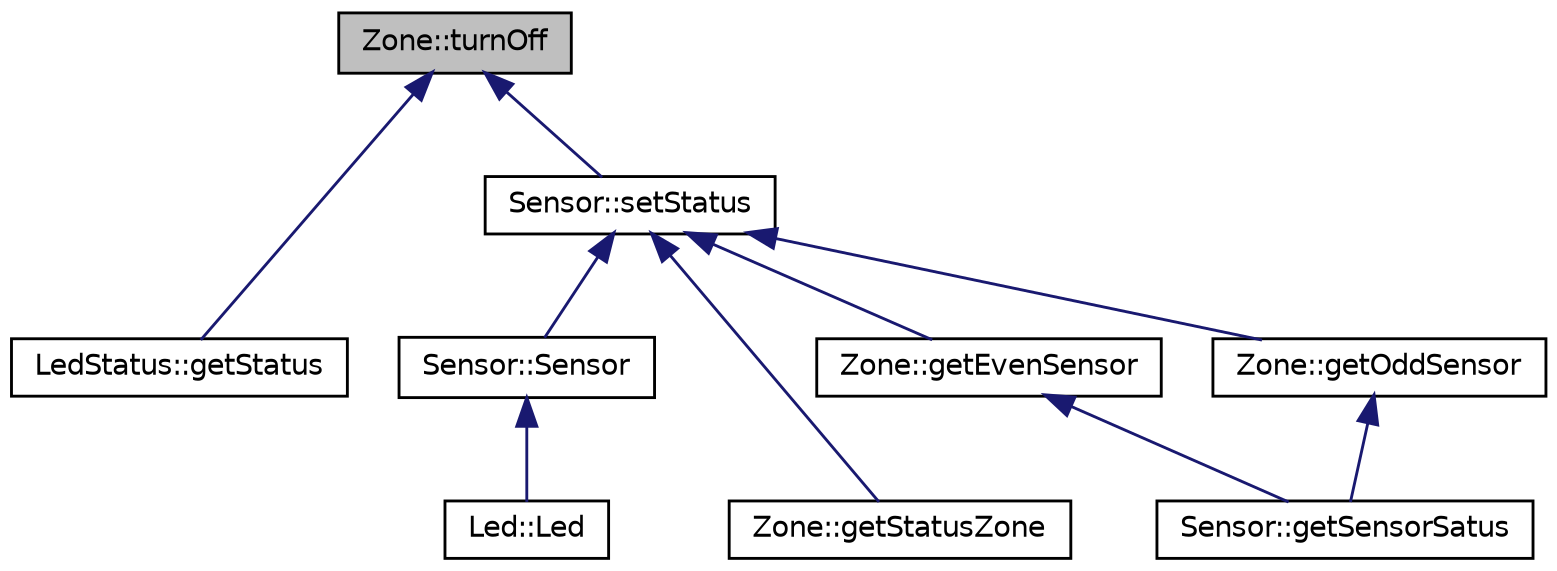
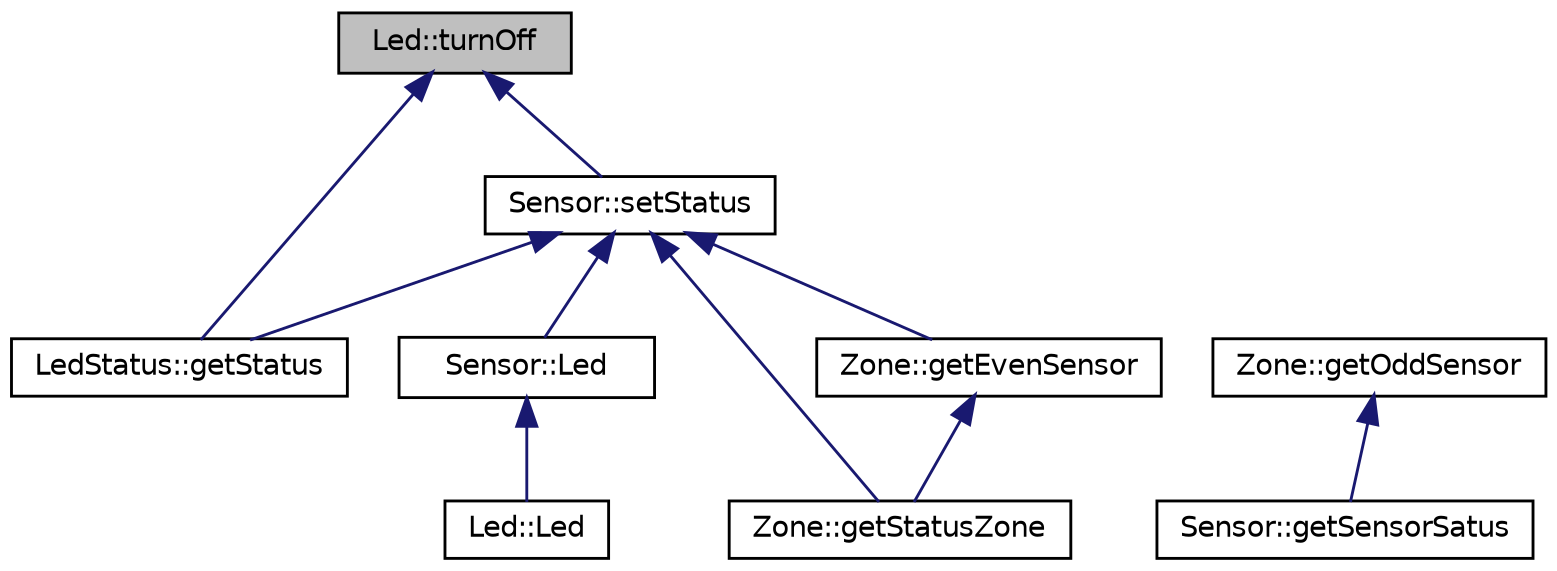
(455, 43) -> (455, 43)
(1019, 289) -> (391, 291)
(527, 367) -> (527, 367)
(1180, 454) -> (937, 461)
